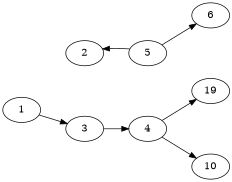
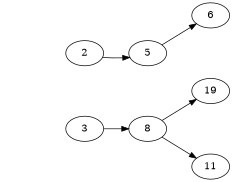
(120, 49) -> (113, 58)
(22, 110) -> none
(148, 129) -> (148, 129)
(211, 167) -> (211, 167)
